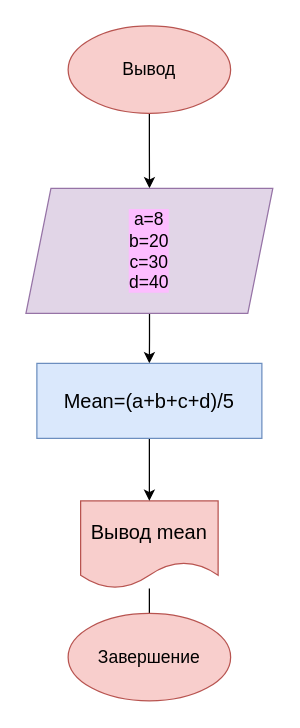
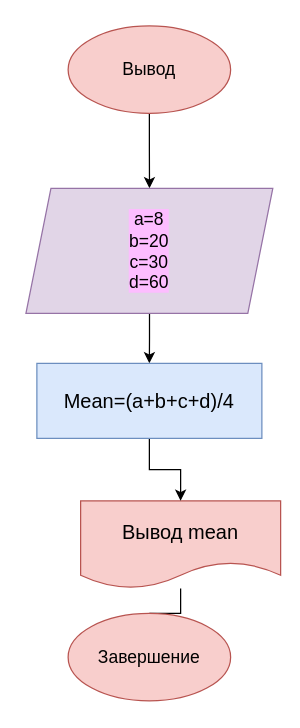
(149, 251) -> (149, 251)
(149, 401) -> (149, 401)
(149, 544) -> (181, 544)
